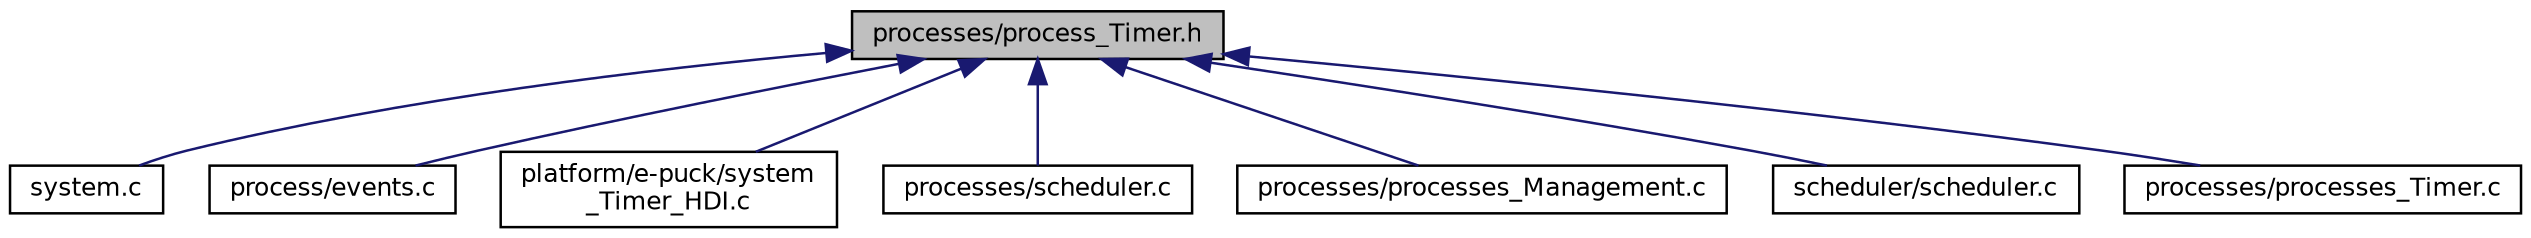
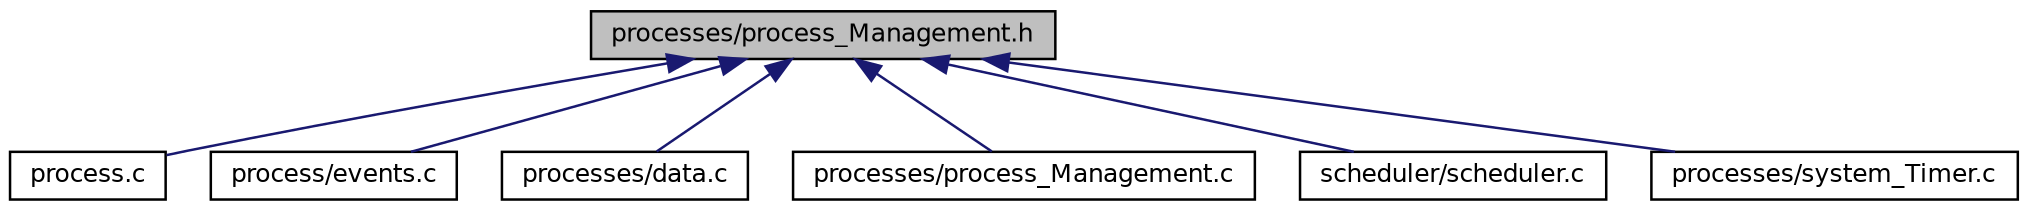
(1038, 35) -> (823, 35)
(87, 189) -> (88, 176)
(669, 189) -> none
(1038, 189) -> (625, 176)
(1482, 189) -> (1024, 176)
(2323, 189) -> (1835, 176)
